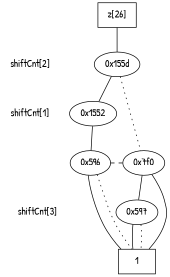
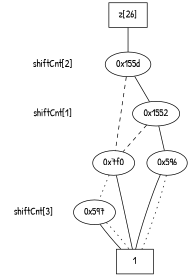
(130, 114) -> (121, 114)
(117, 163) -> (135, 138)
(140, 188) -> (104, 187)
